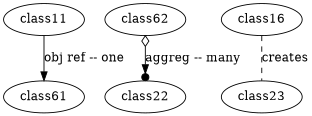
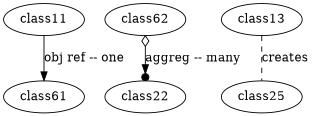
(262, 20) -> (262, 20)
(262, 97) -> (262, 97)
